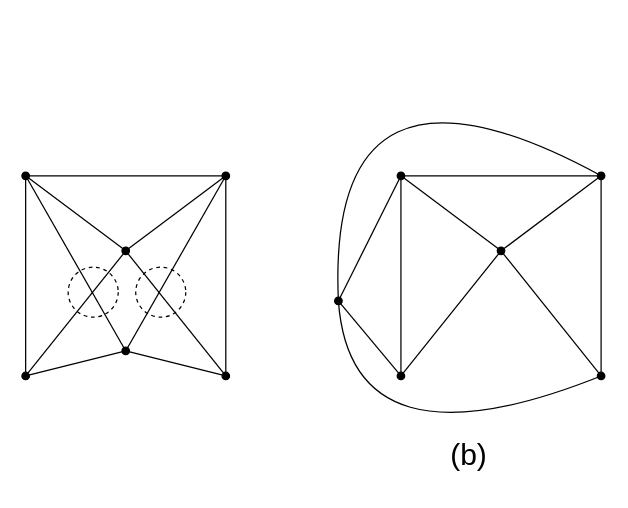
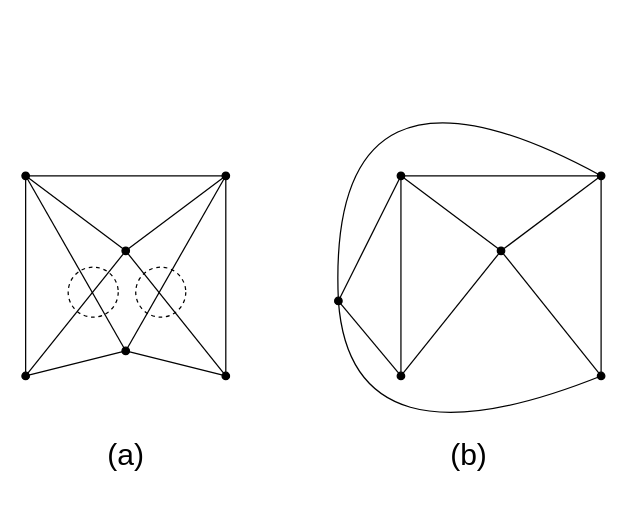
none -> (126, 456)
